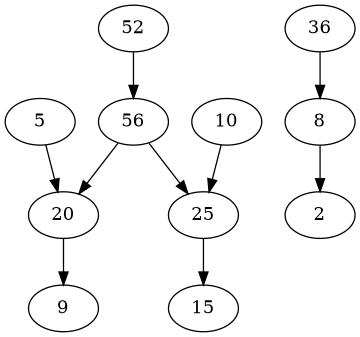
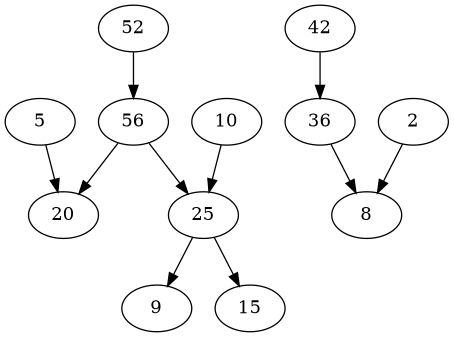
none -> (320, 29)
(320, 162) -> (393, 163)
(63, 255) -> (183, 256)
